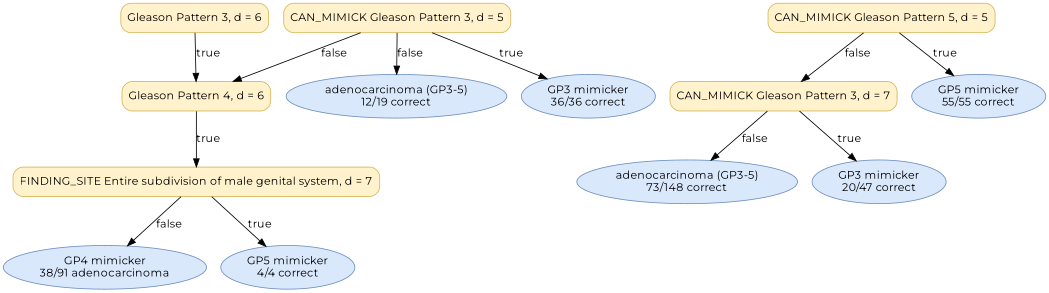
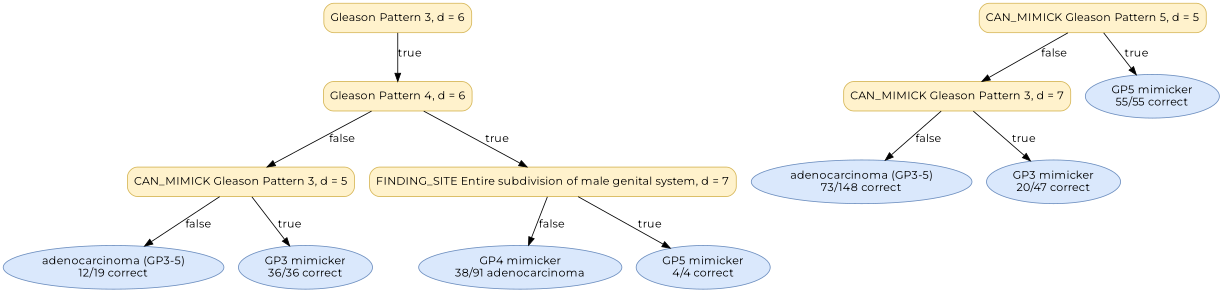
(301, 56) -> (323, 137)
